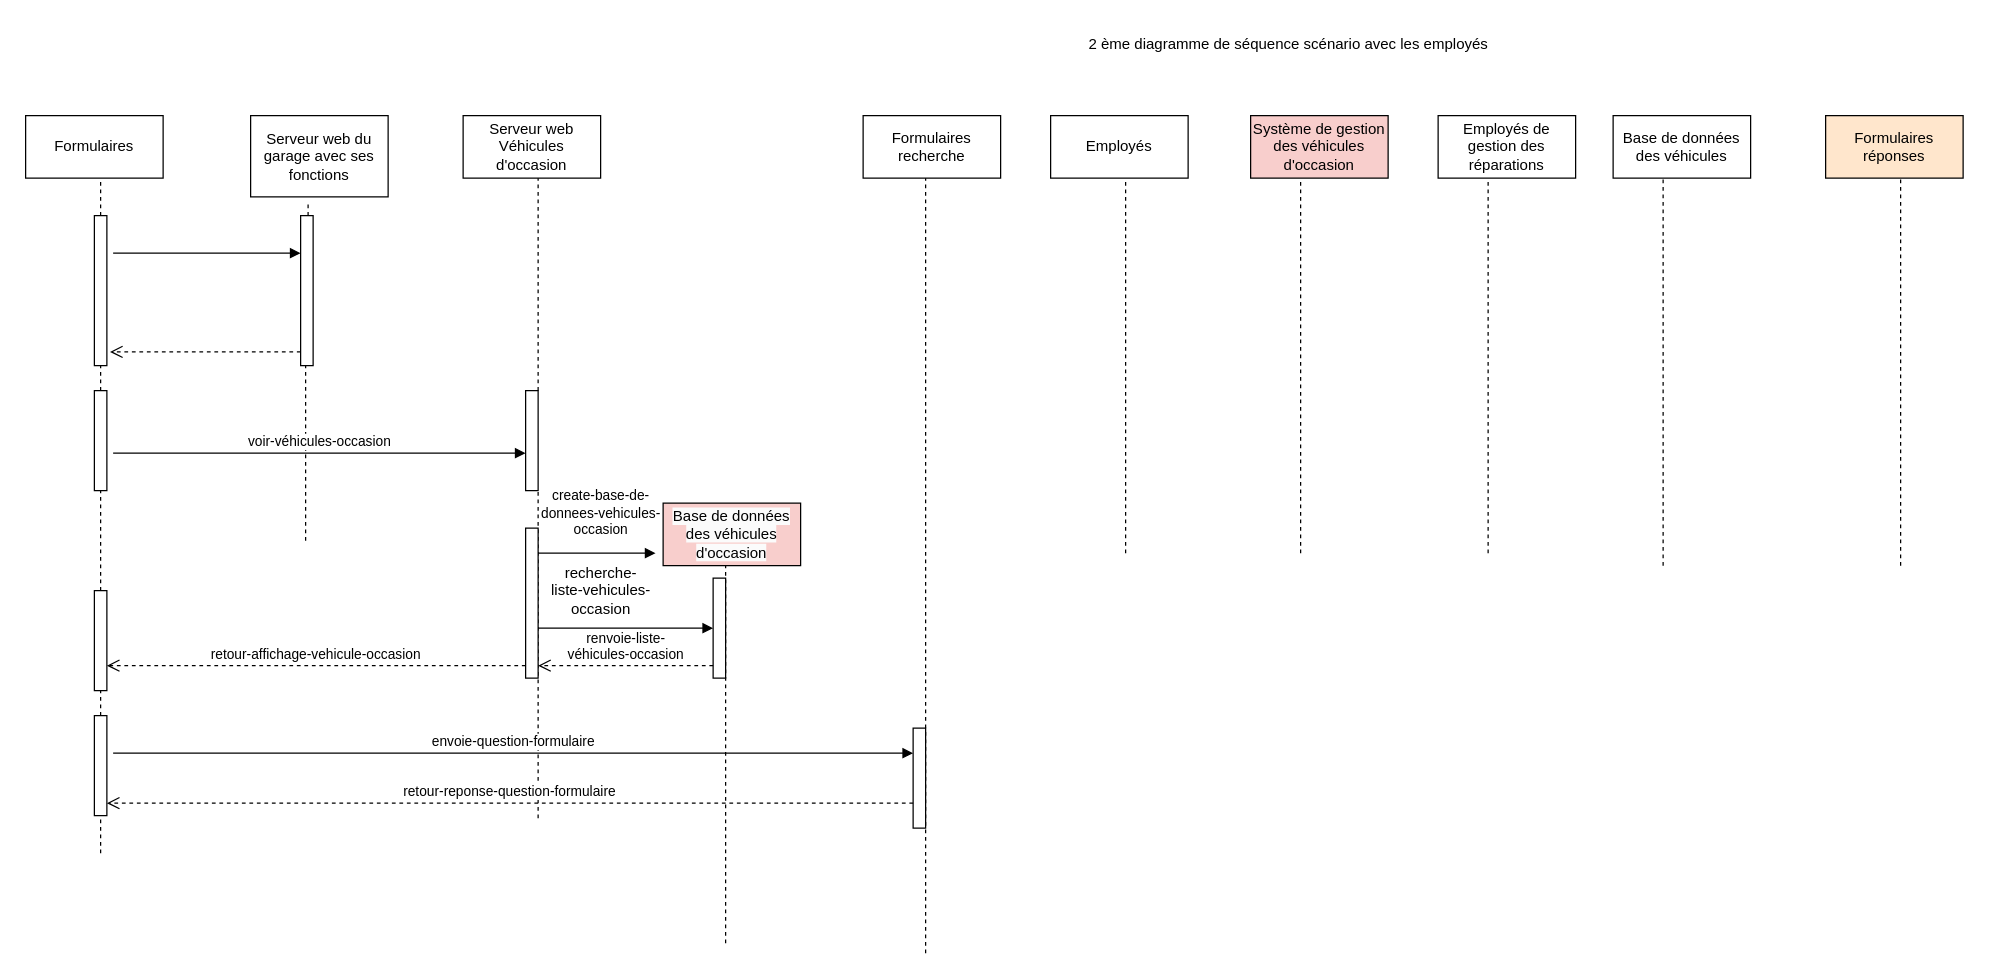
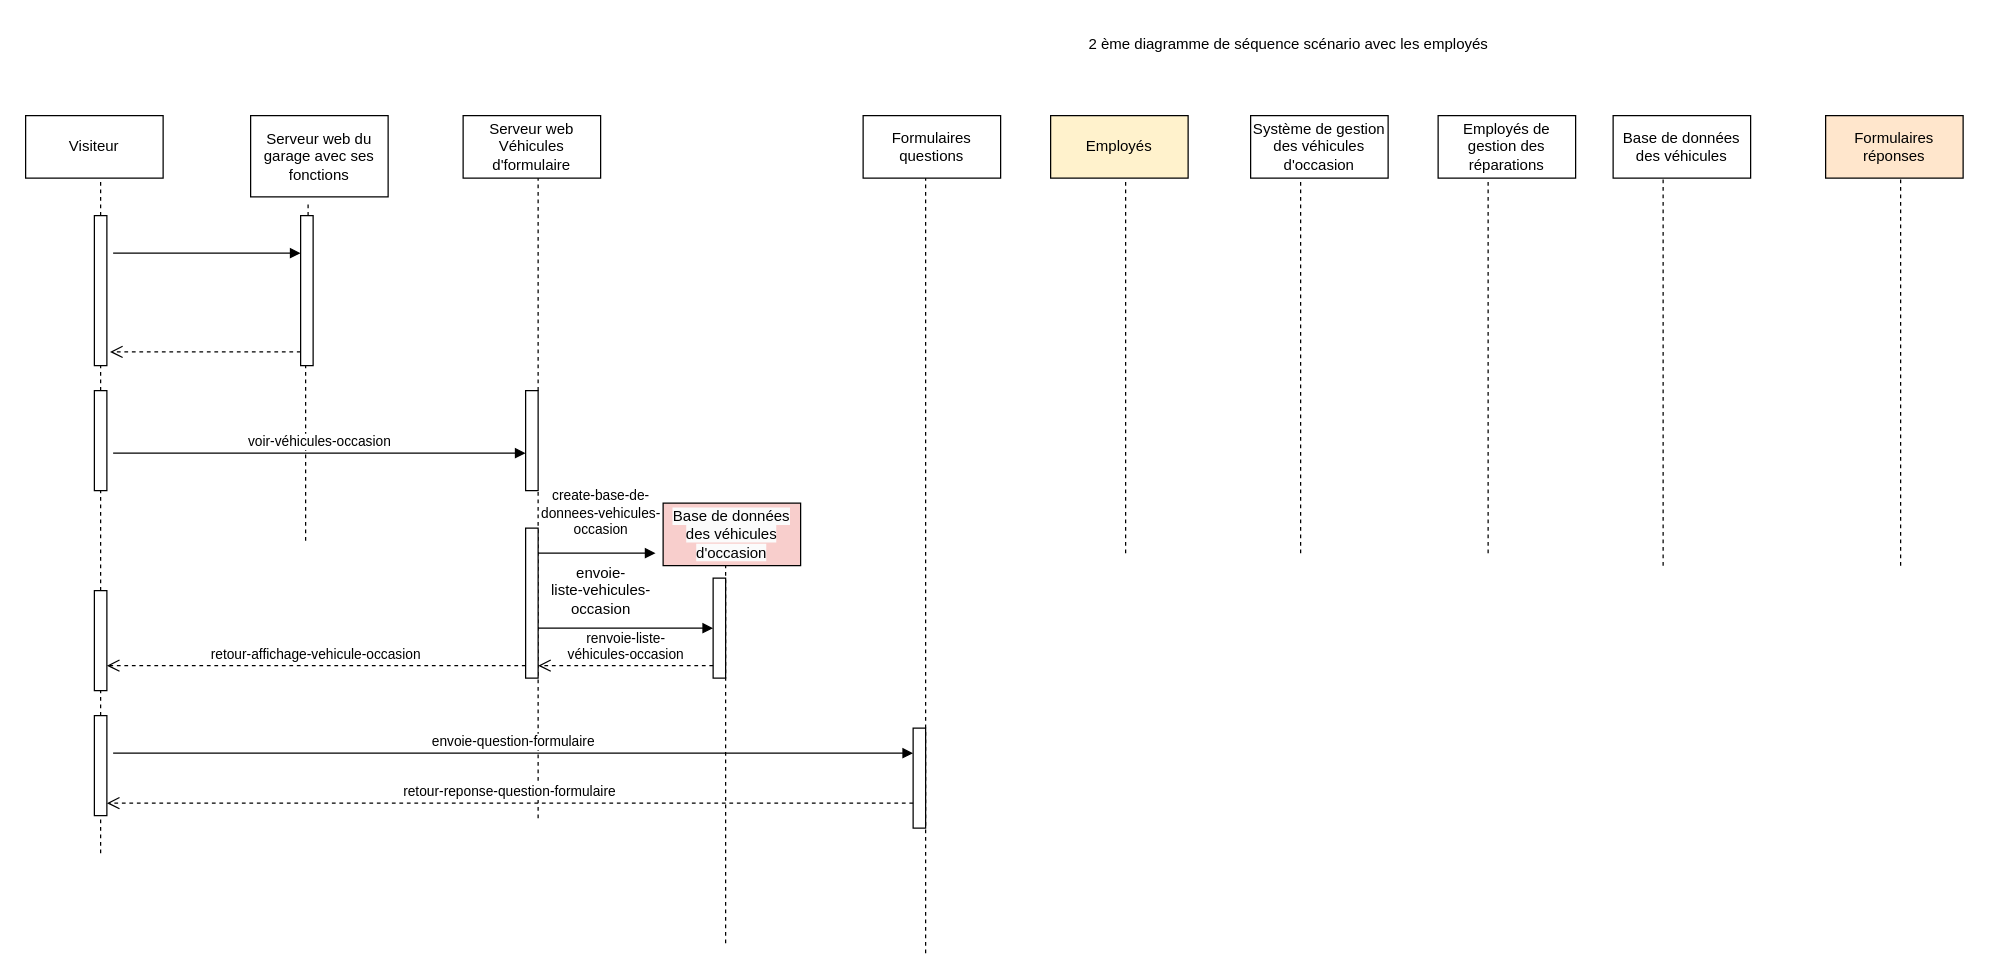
(94, 147) -> (94, 147)
(532, 147) -> (532, 147)
(932, 147) -> (932, 147)
(1119, 147) -> (1119, 147)
(1319, 147) -> (1319, 147)
(601, 591) -> (601, 591)
